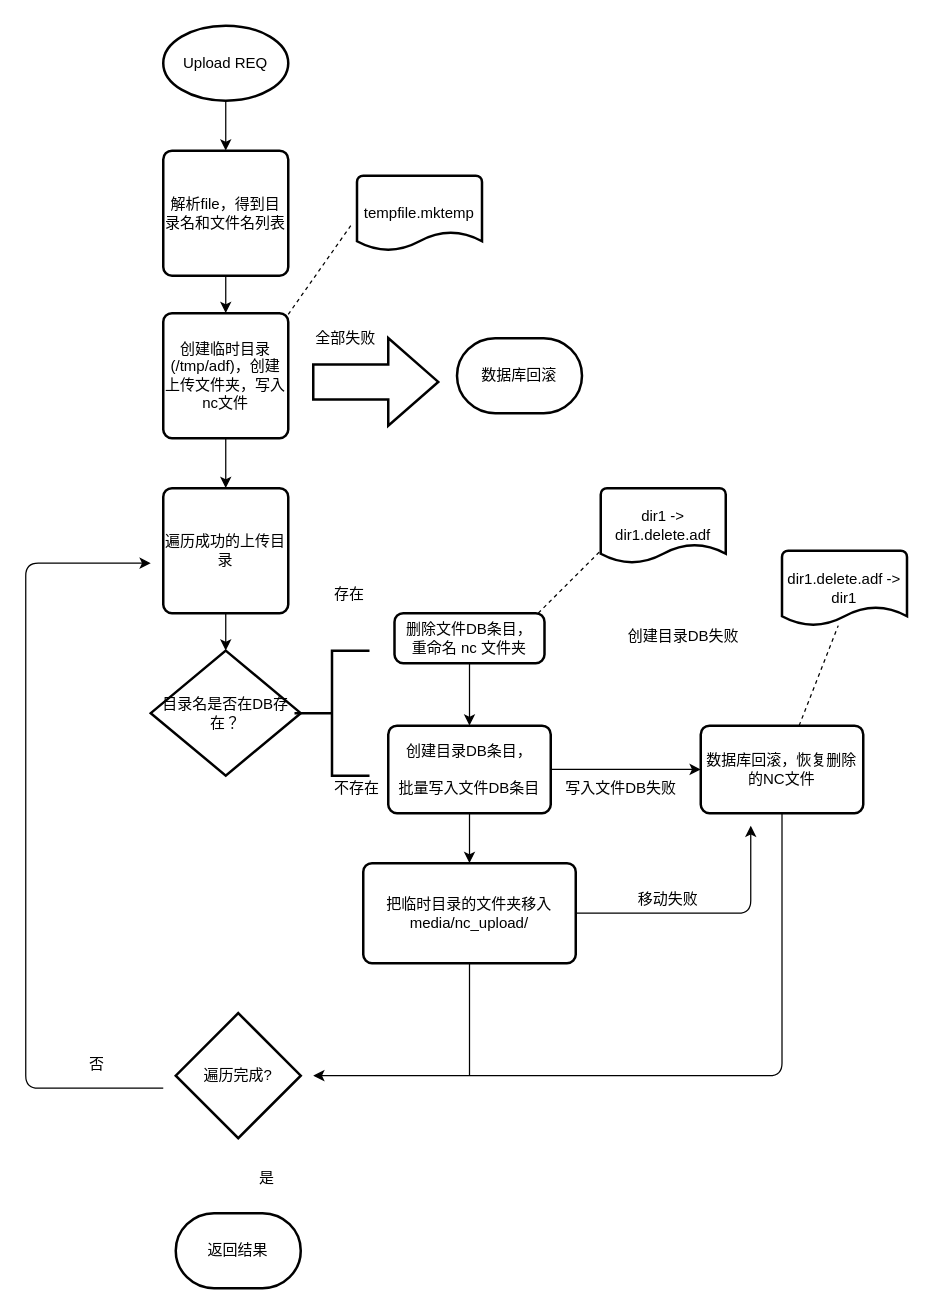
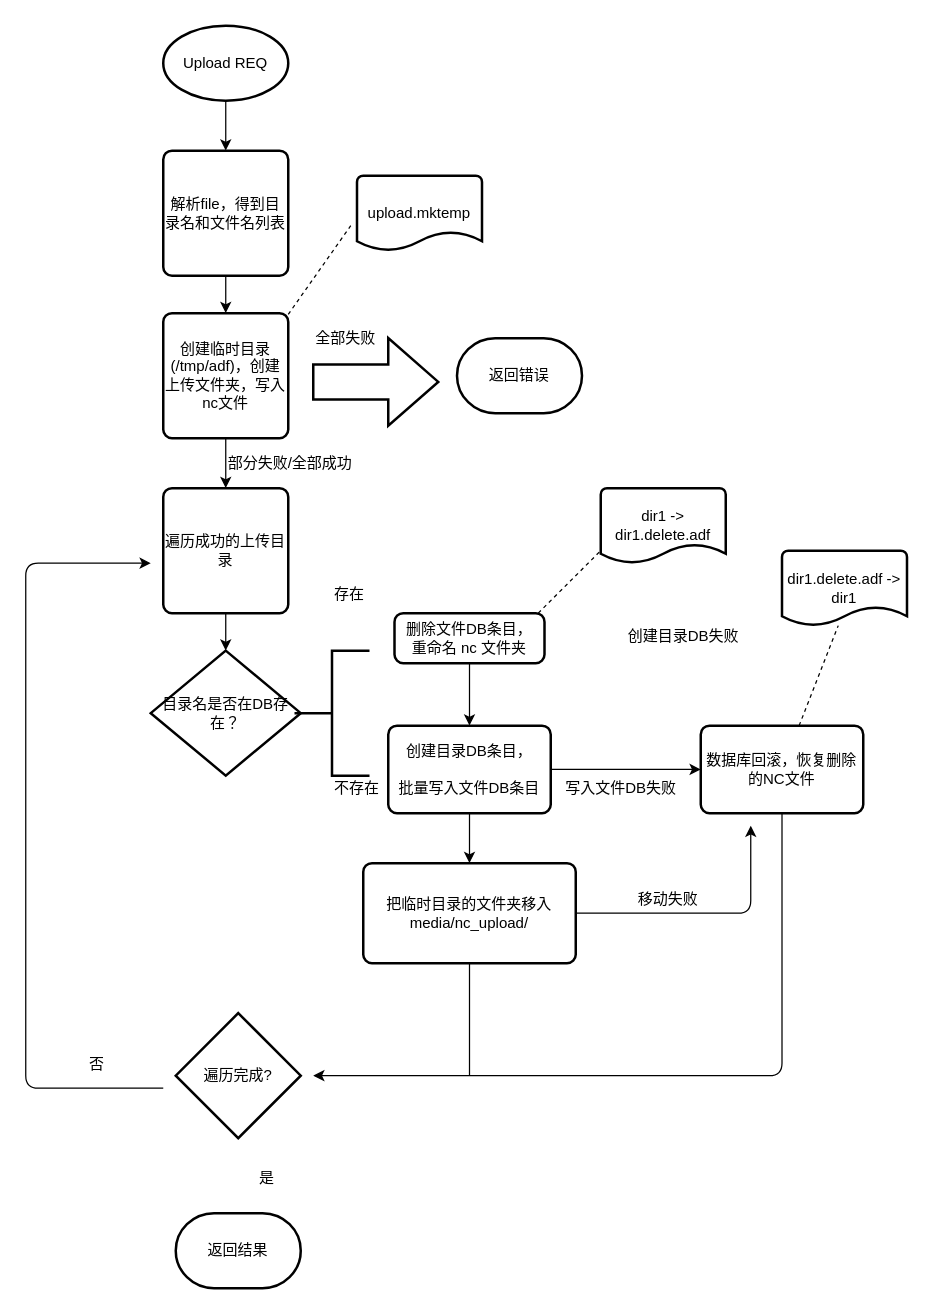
(419, 213) -> (419, 213)
(519, 376) -> (519, 376)
none -> (301, 463)
